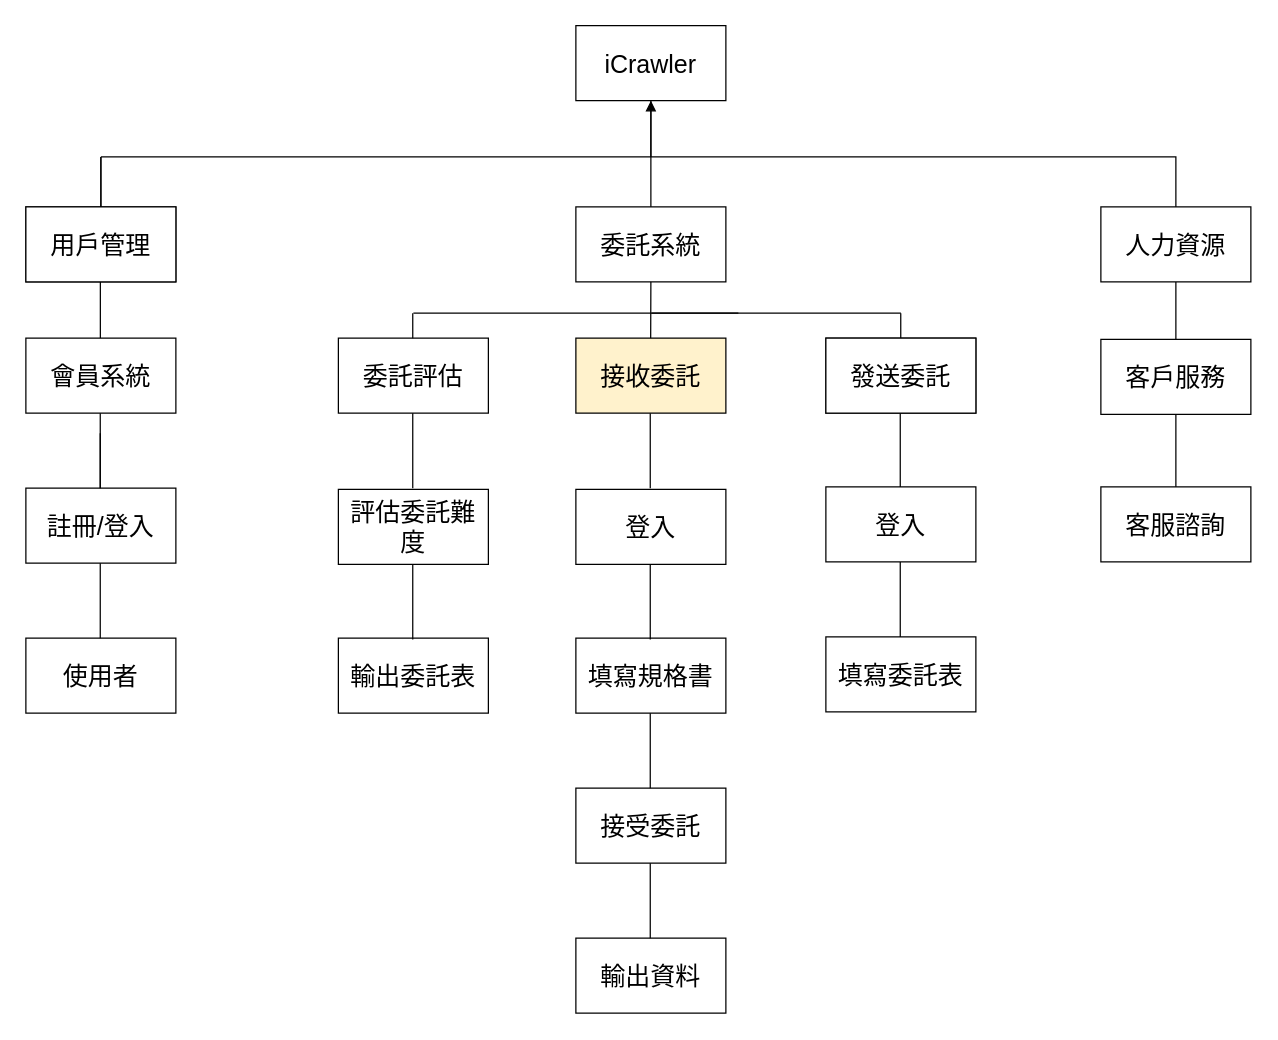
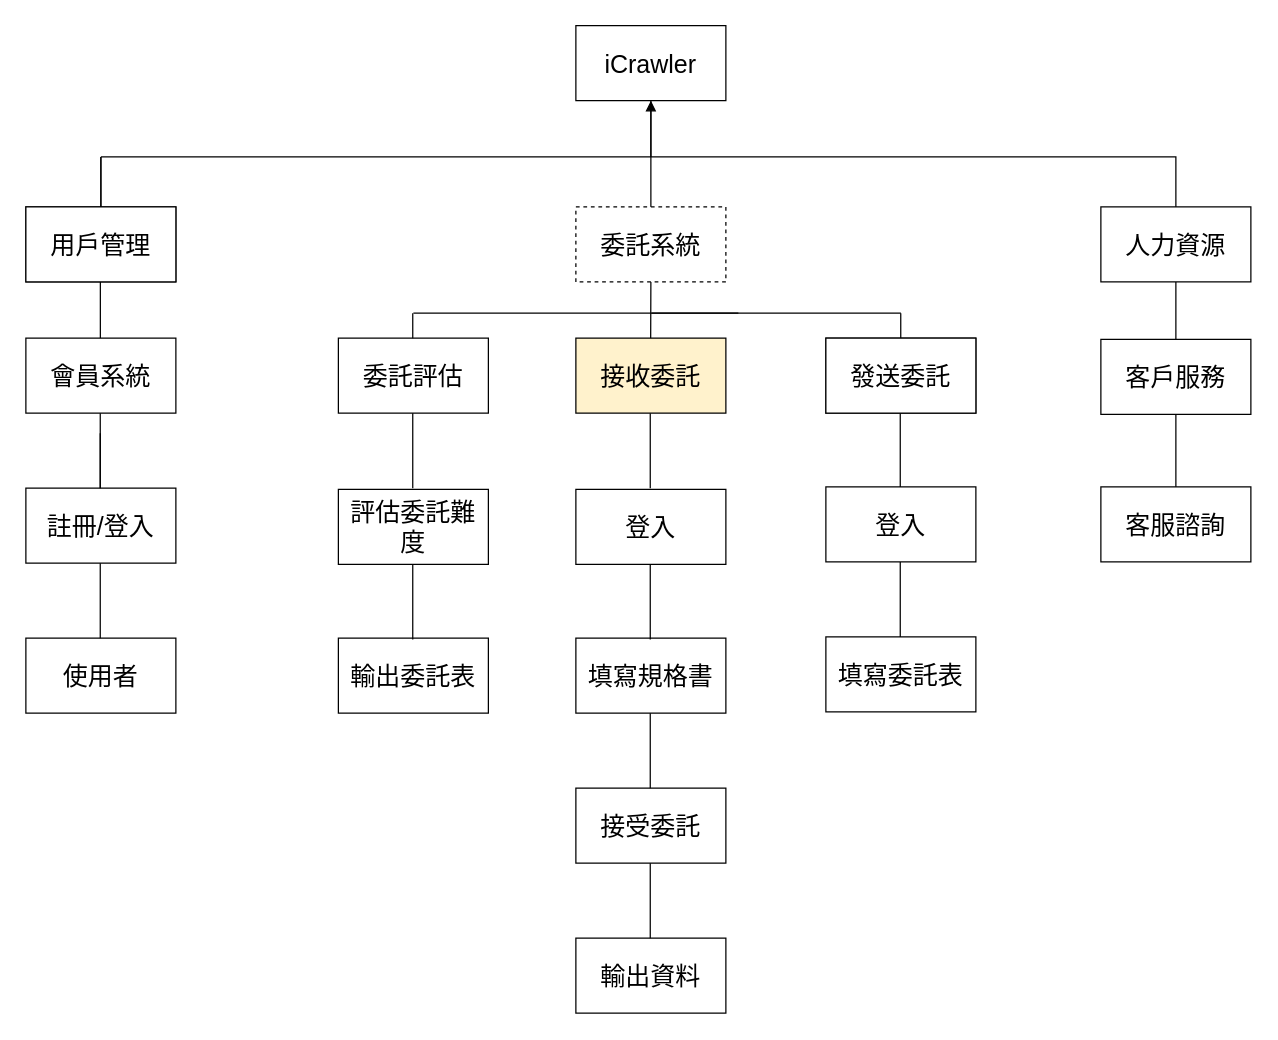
(651, 244) -> (651, 244)
